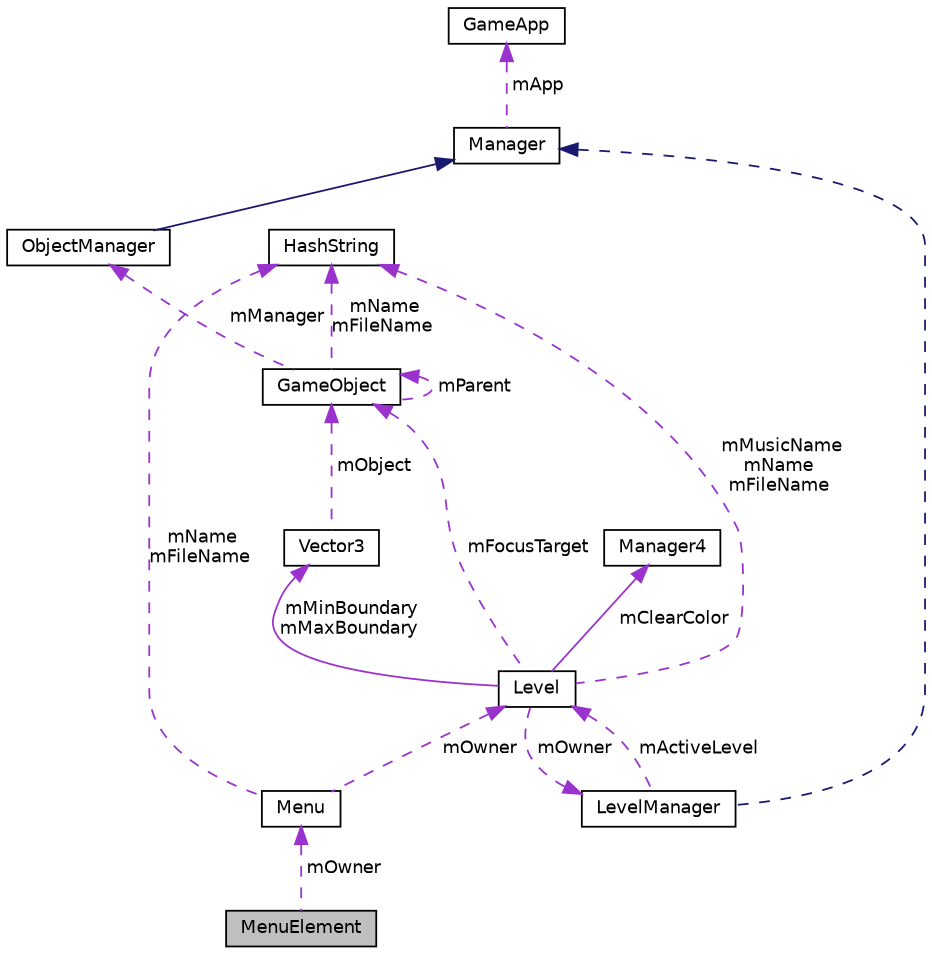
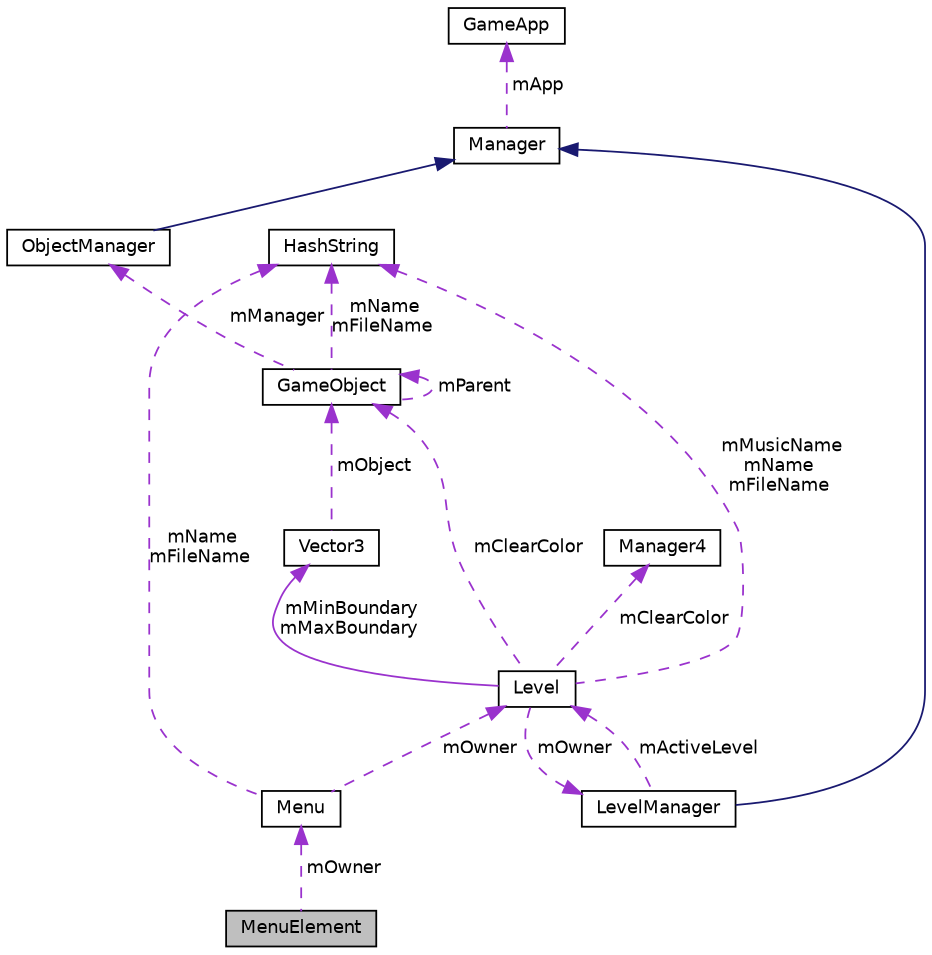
(925, 401) -> (925, 401)
(526, 548) -> (526, 548)
(594, 625) -> (594, 625)
